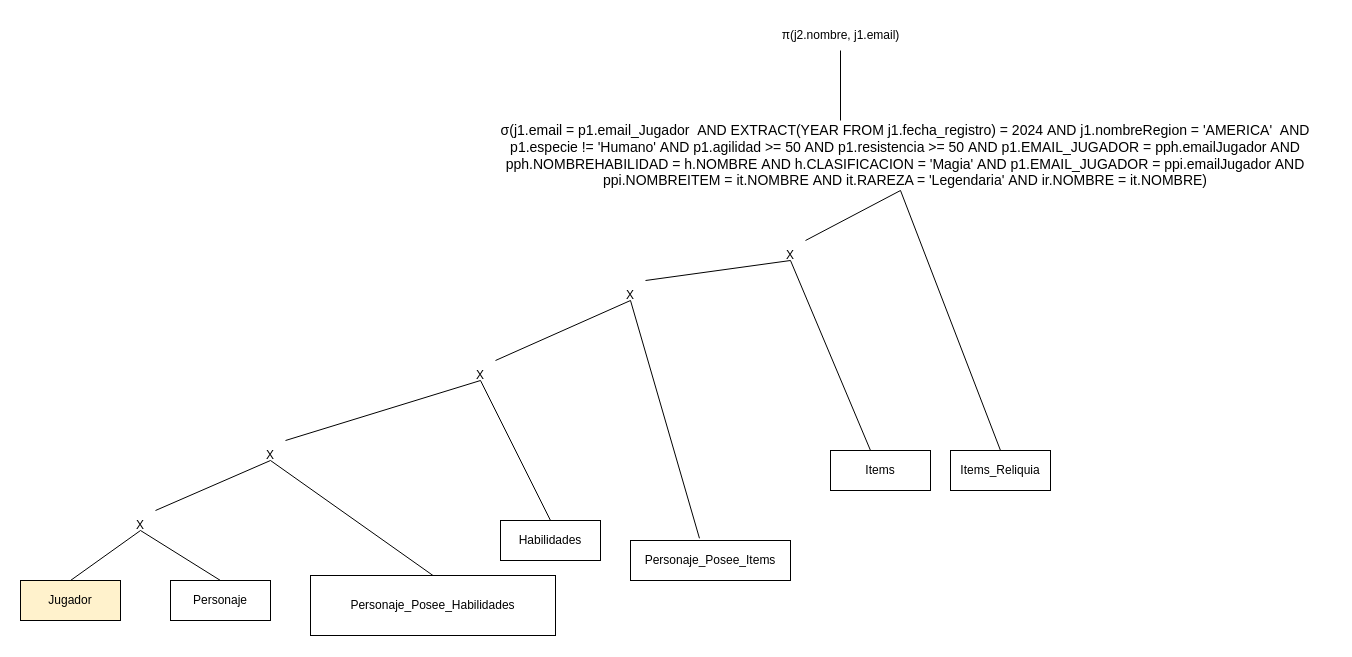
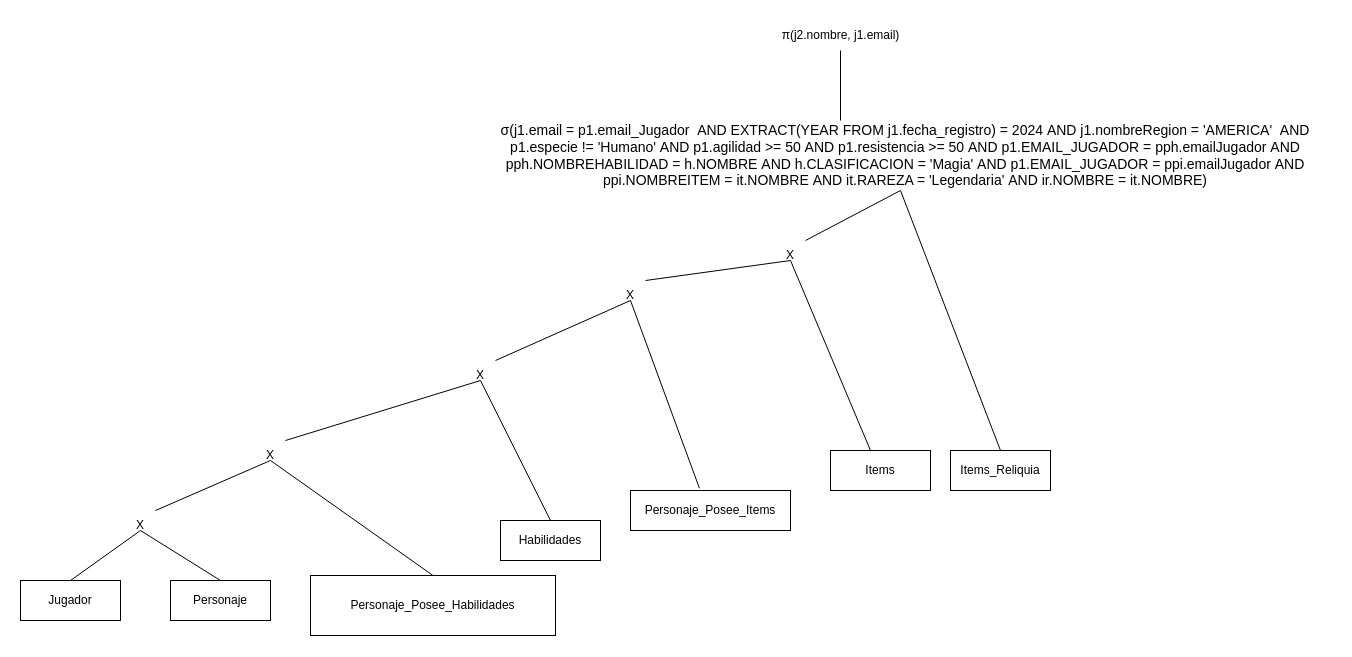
(711, 561) -> (711, 511)
(71, 601) -> (71, 601)
